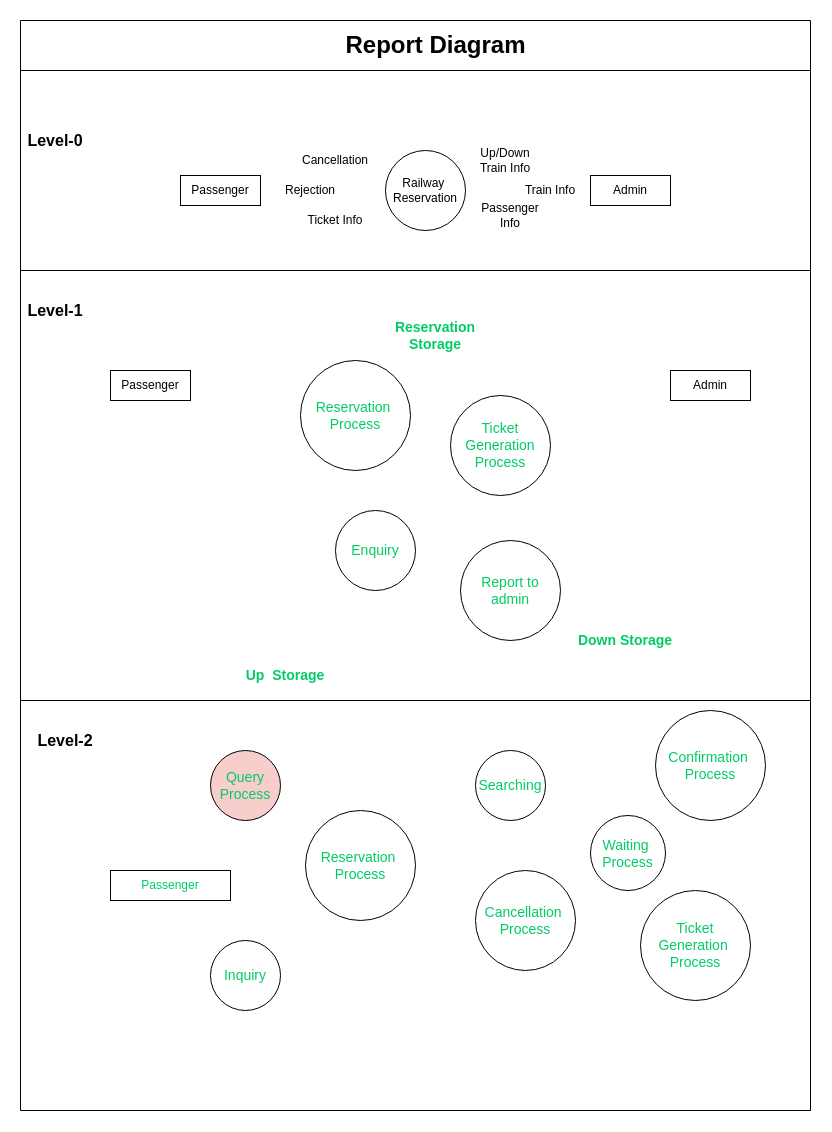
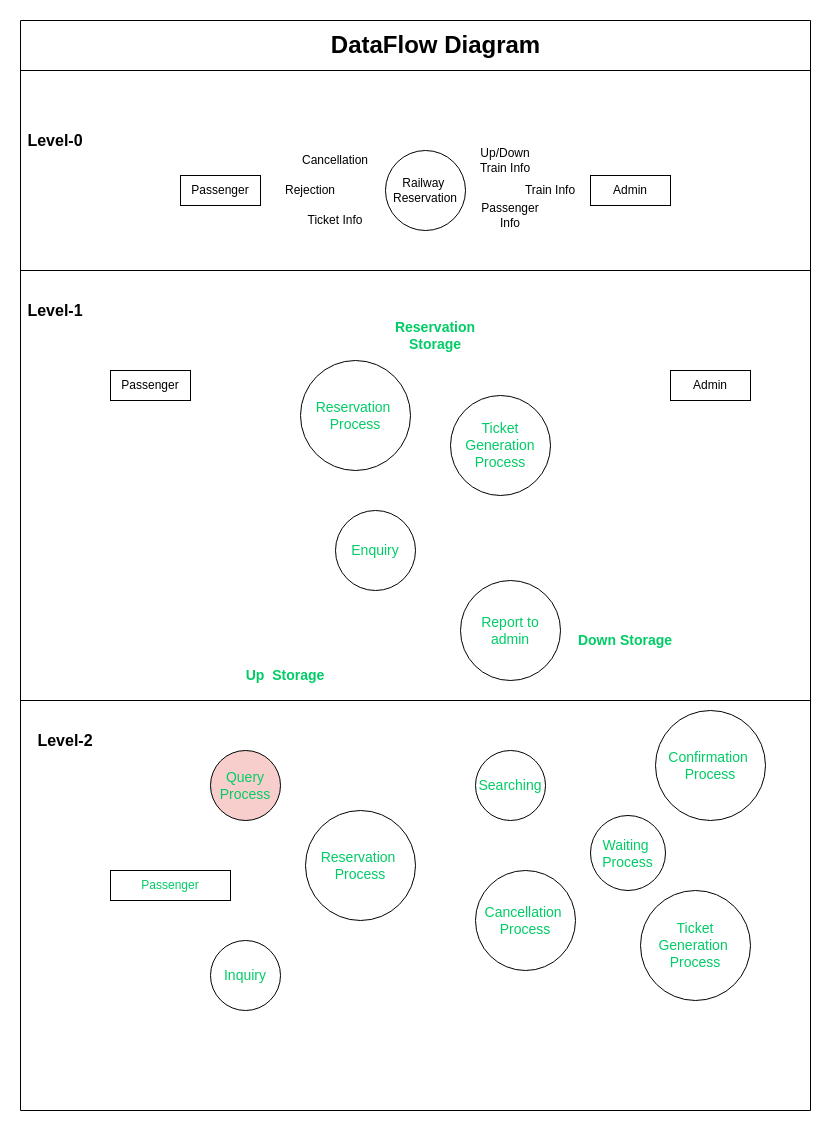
(436, 46) -> (436, 46)
(511, 591) -> (511, 631)
